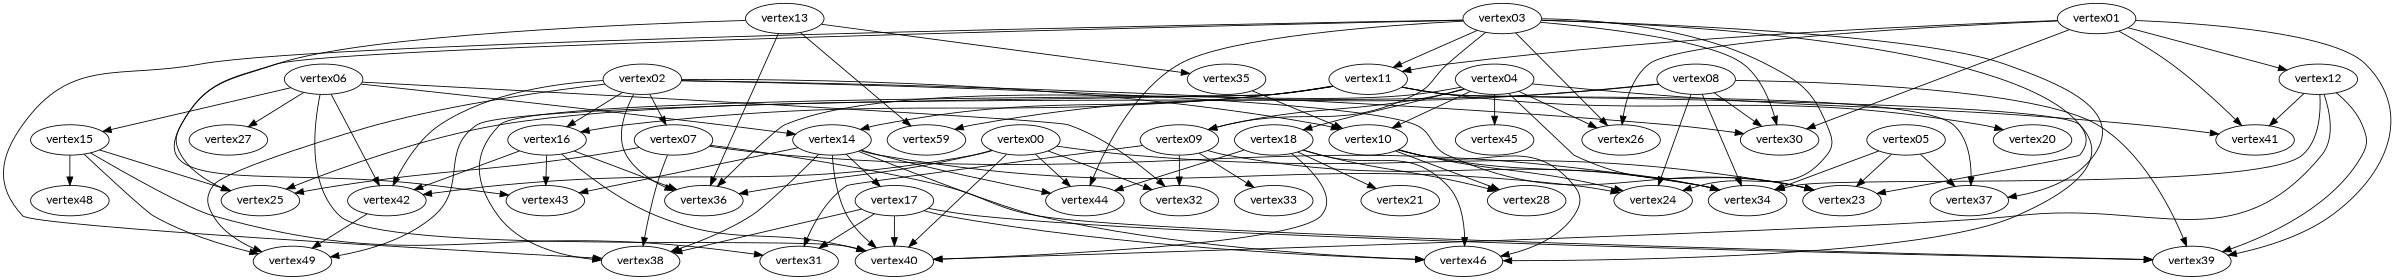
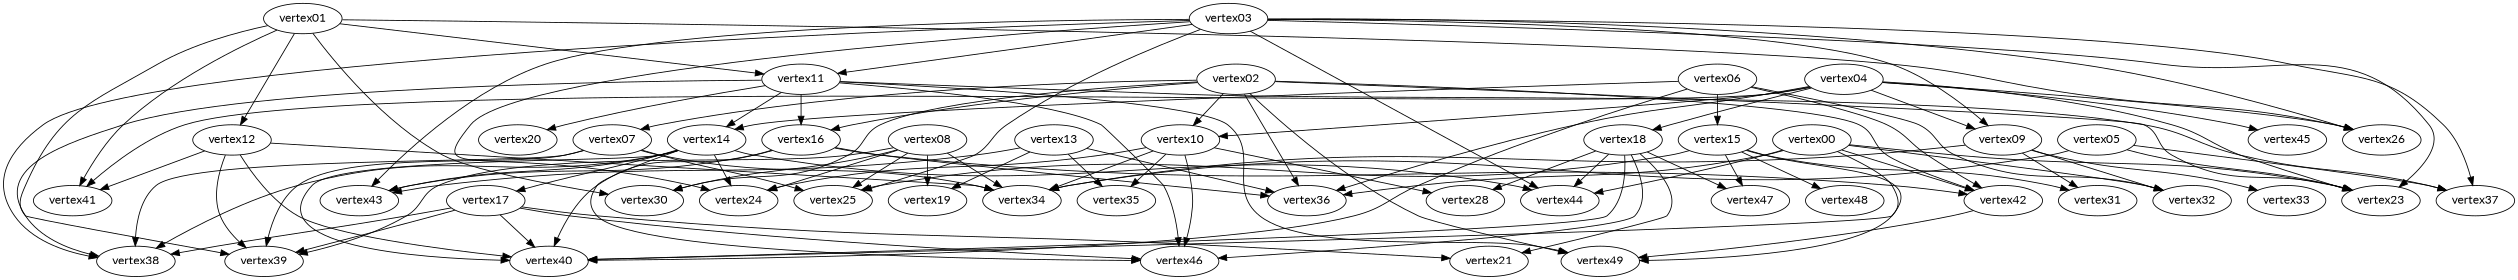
(1655, 37) -> (785, 32)
(1294, 108) -> (1152, 167)
(228, 140) -> none
(926, 140) -> (928, 201)
none -> (1750, 201)
(849, 230) -> (981, 237)
